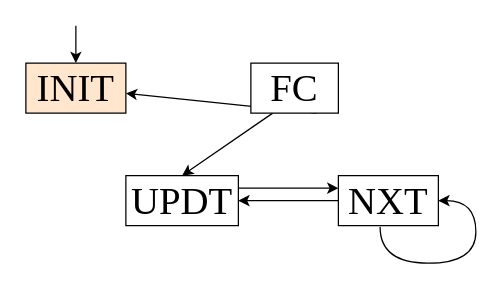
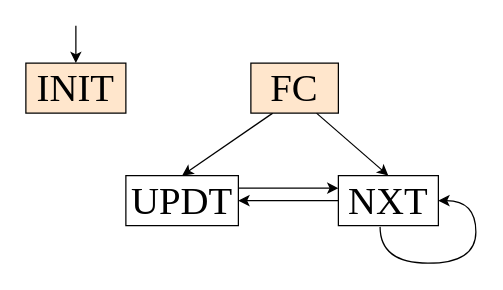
(294, 88) -> (294, 88)
(192, 100) -> (349, 141)
